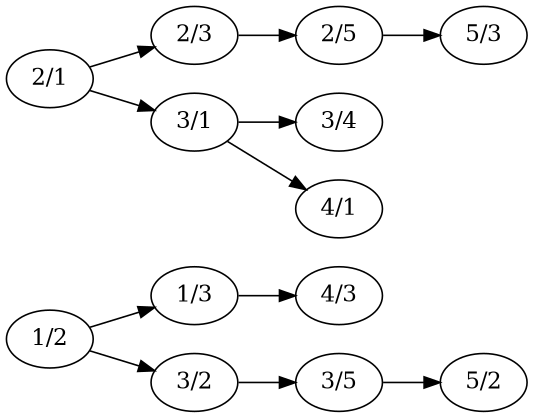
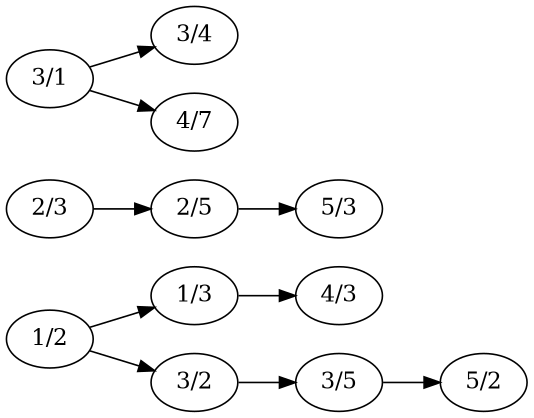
(50, 79) -> none
(339, 209) -> (194, 122)
